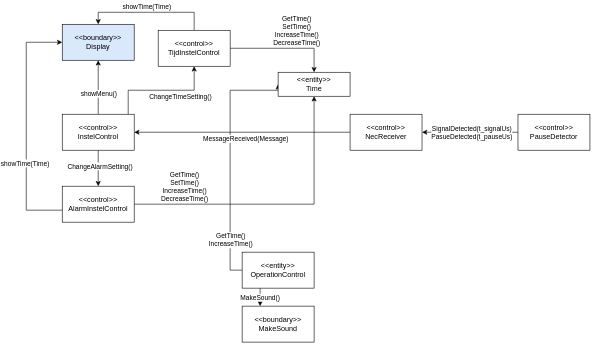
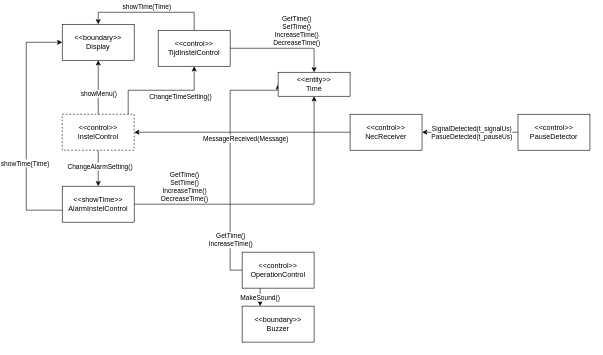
(98, 42) -> (98, 42)
(98, 132) -> (98, 132)
(98, 204) -> (98, 204)
(278, 270) -> (278, 270)
(278, 324) -> (278, 324)
